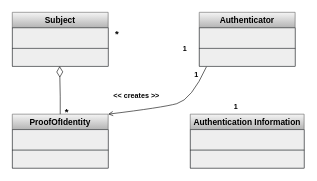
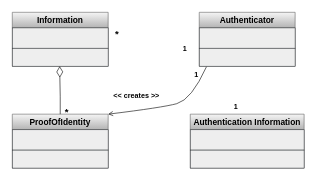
(60, 21) -> (60, 21)
